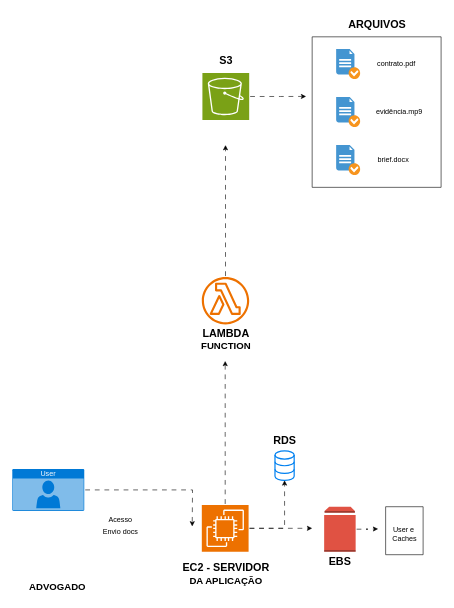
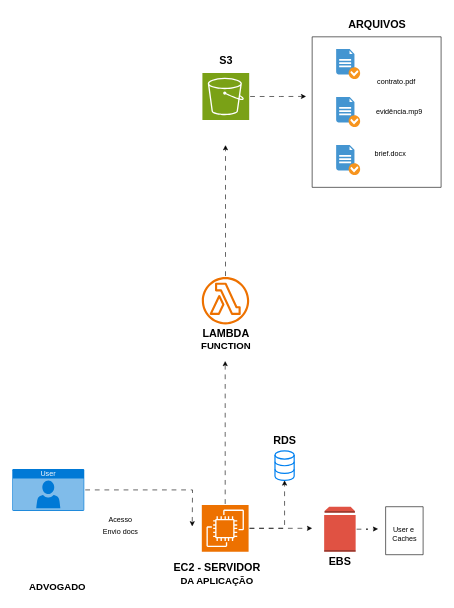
(396, 64) -> (396, 82)
(393, 160) -> (390, 154)
(226, 574) -> (217, 574)
